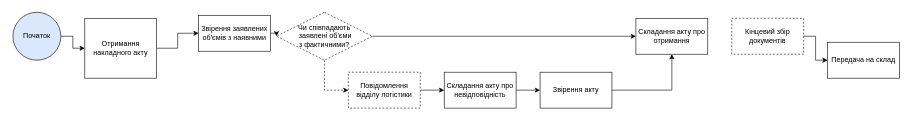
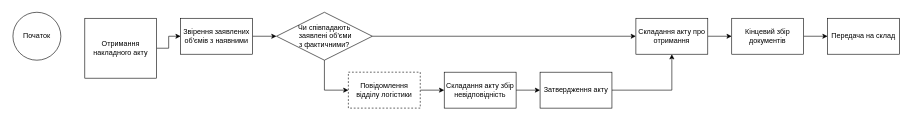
(234, 33) -> (216, 36)
(36, 36) -> (36, 36)
(72, 36) -> none
(324, 36) -> (324, 36)
none -> (726, 36)
(768, 36) -> (768, 36)
(864, 60) -> (864, 36)
(324, 85) -> (324, 85)
(480, 90) -> (480, 90)
(576, 90) -> (576, 90)
